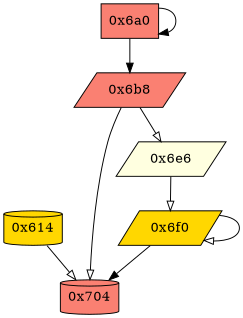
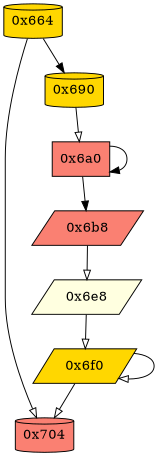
none -> (74, 90)
(171, 159) -> (87, 297)
(98, 187) -> none
(33, 228) -> (33, 21)
(133, 260) -> (67, 397)
